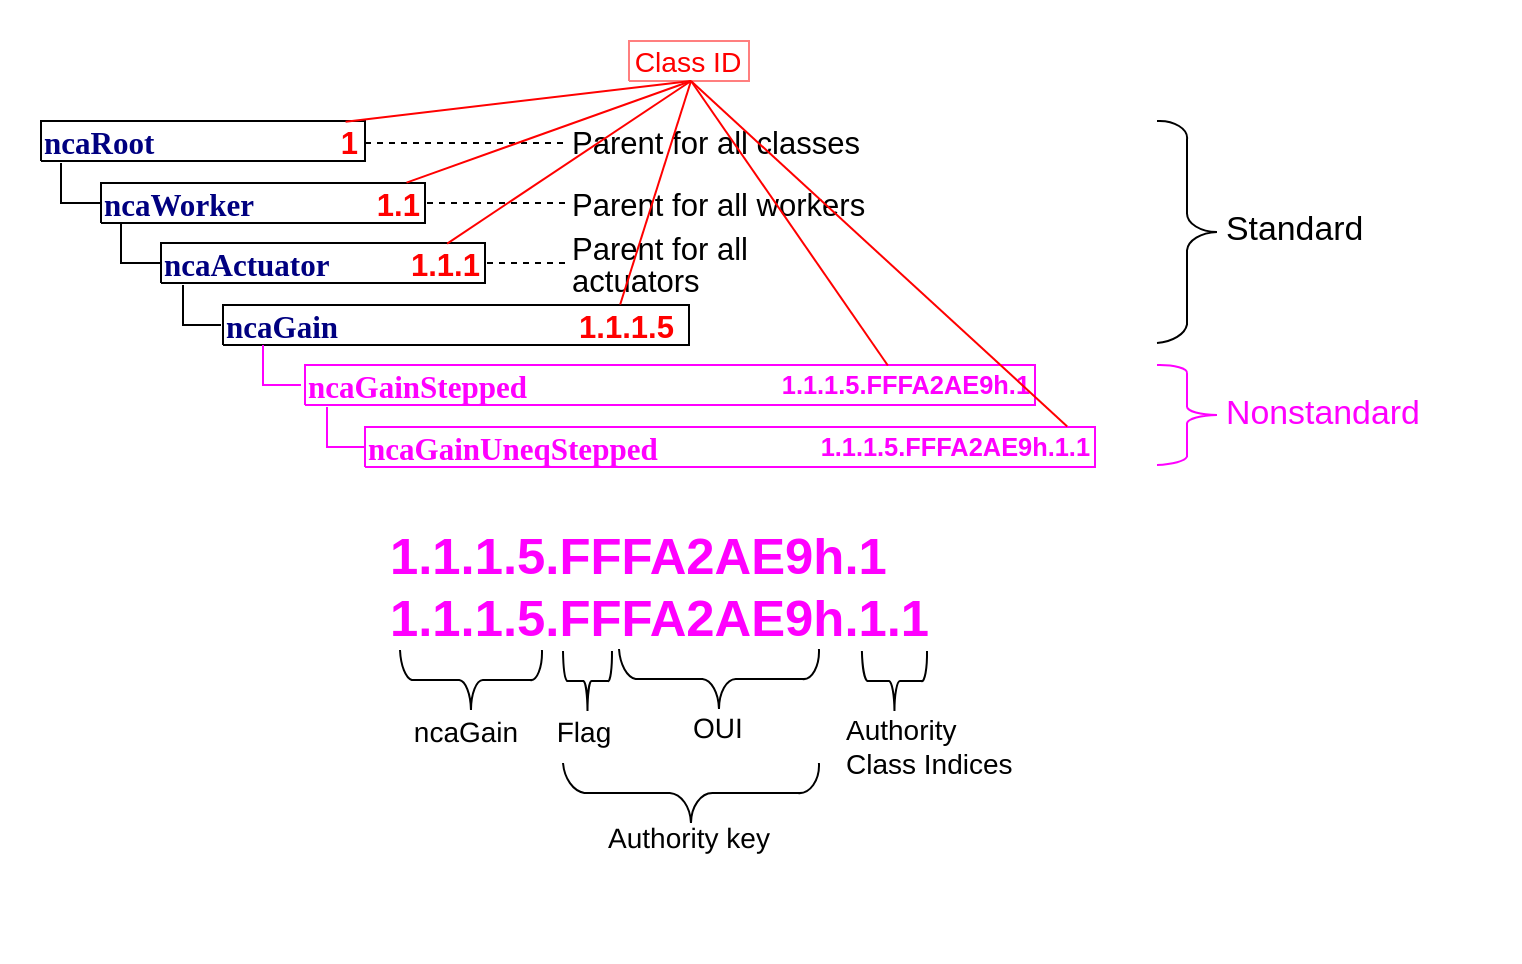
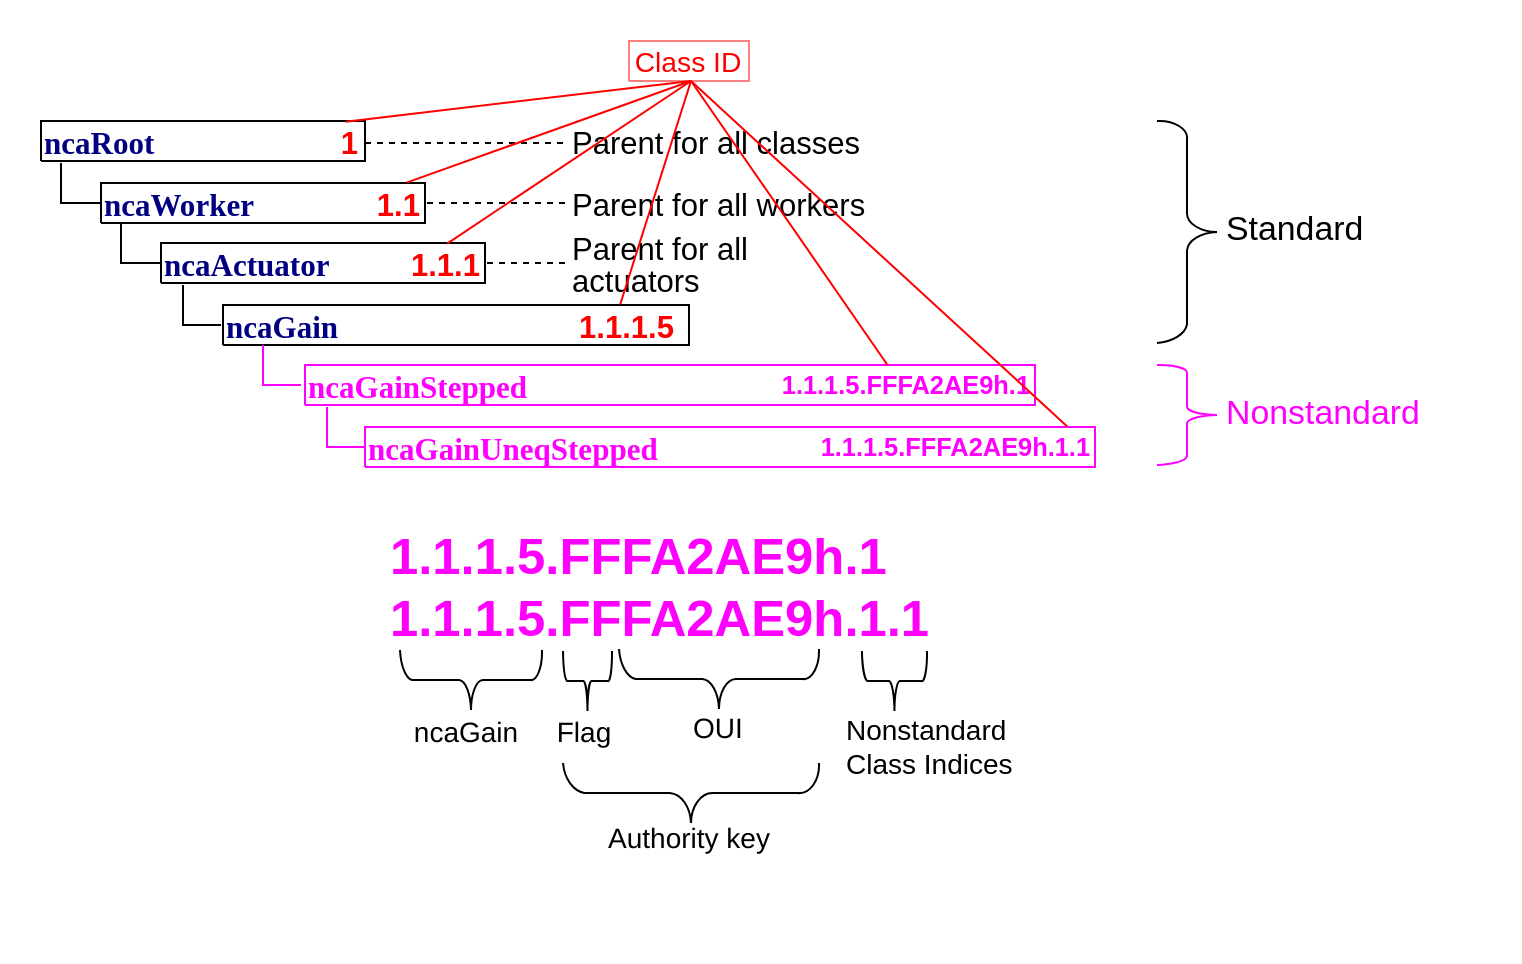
(938, 747) -> (938, 747)
